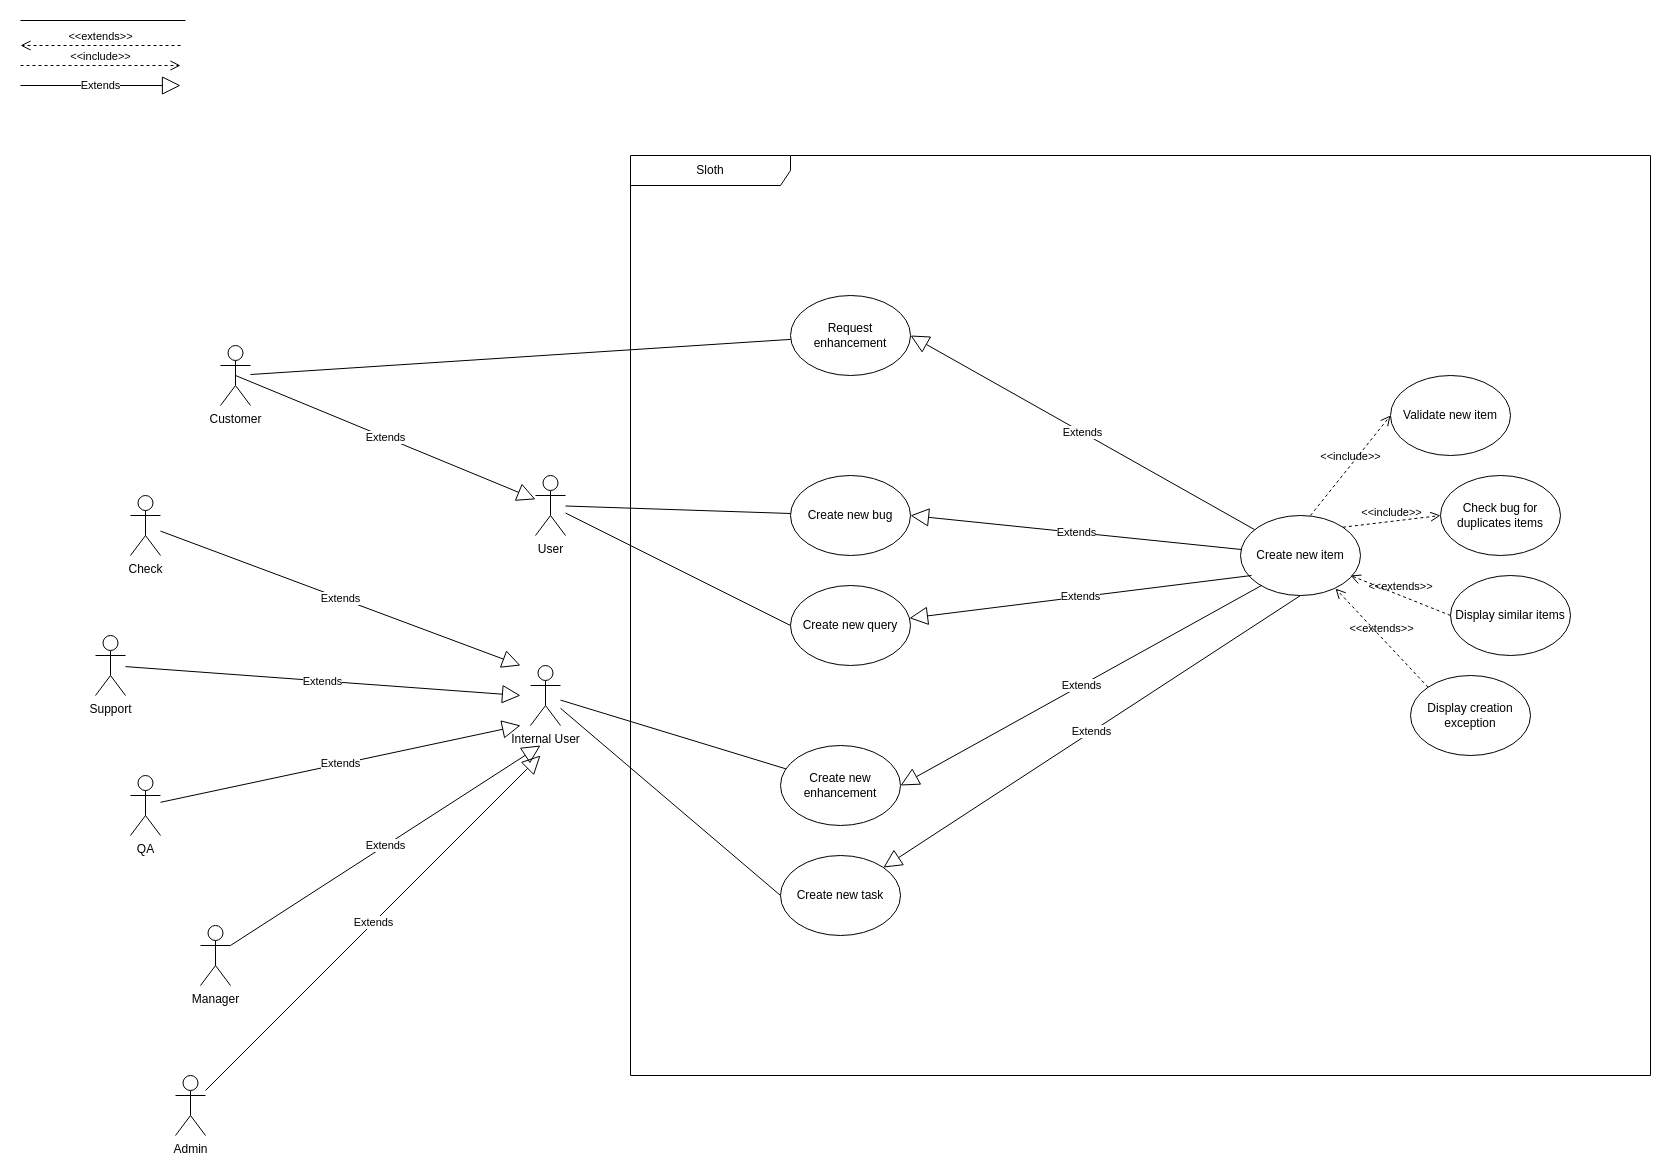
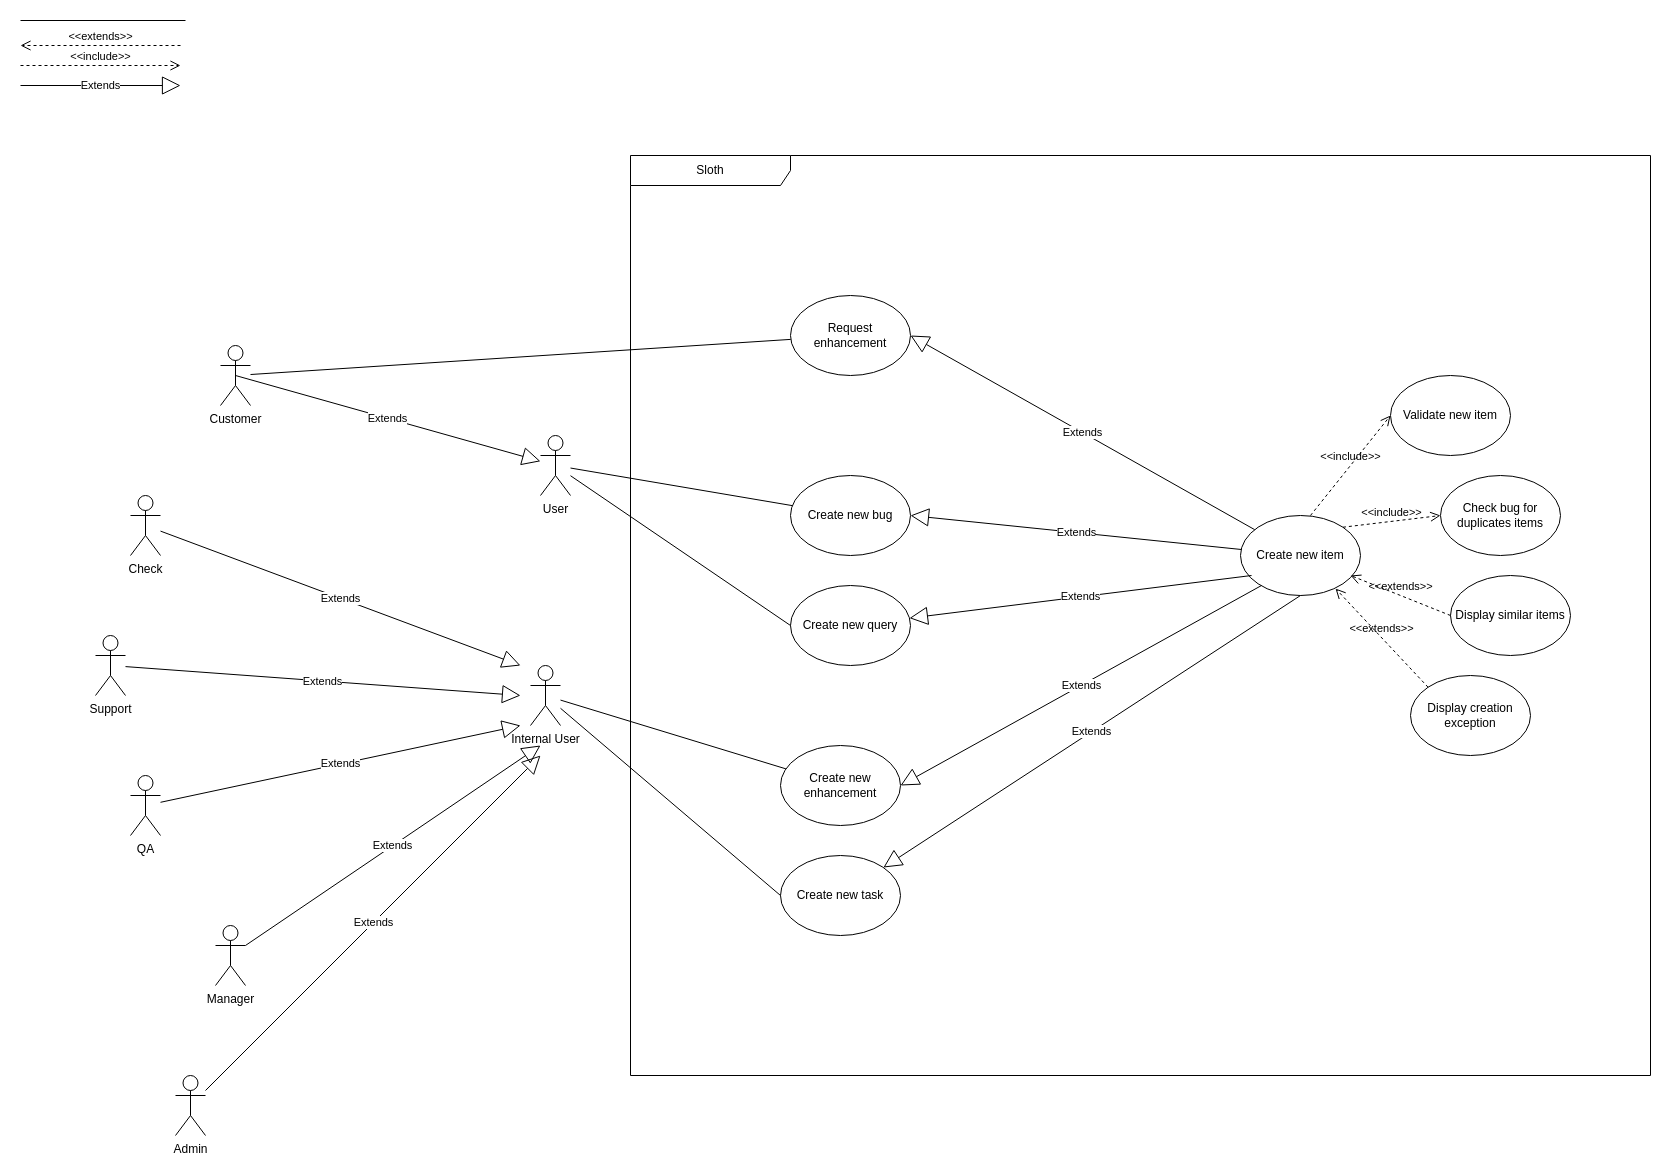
(551, 506) -> (556, 466)
(216, 956) -> (231, 956)
